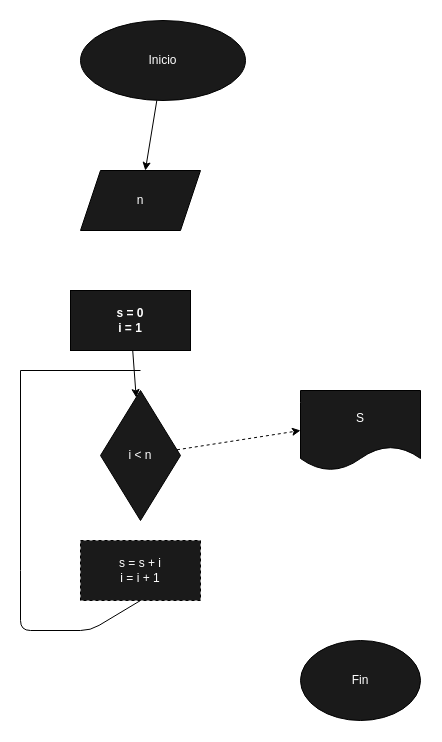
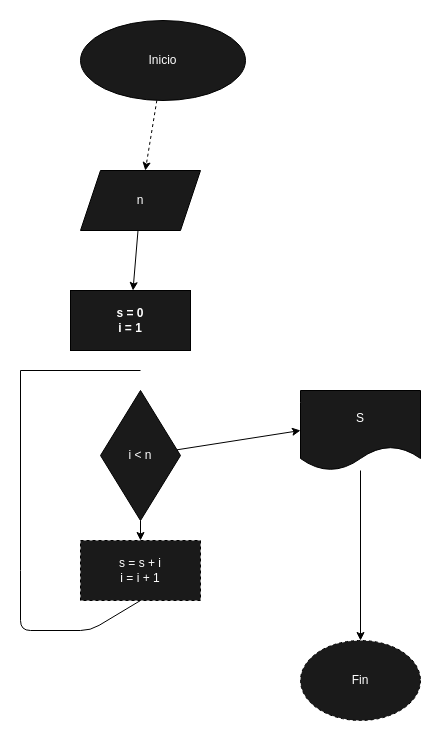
(152, 132) -> (152, 132)
none -> (136, 257)
(134, 372) -> none
(236, 441) -> (236, 441)
none -> (141, 527)
none -> (361, 552)
(361, 681) -> (361, 681)
